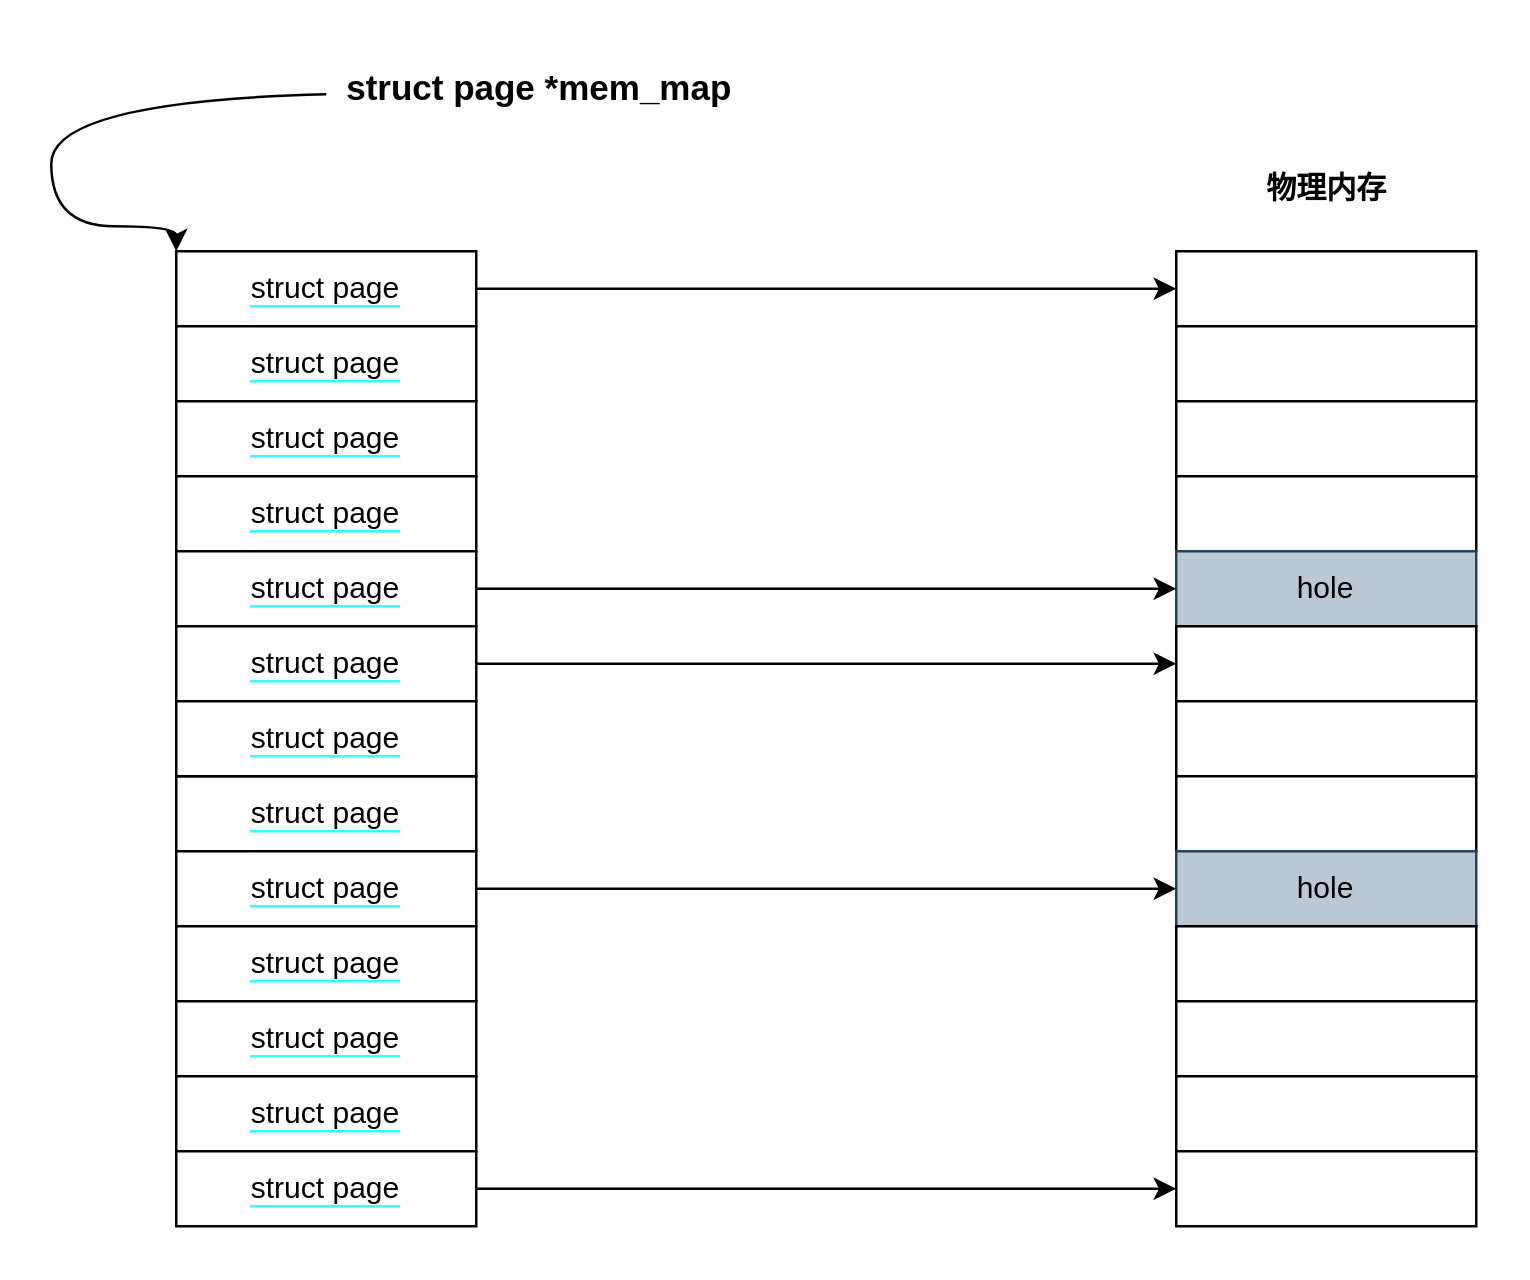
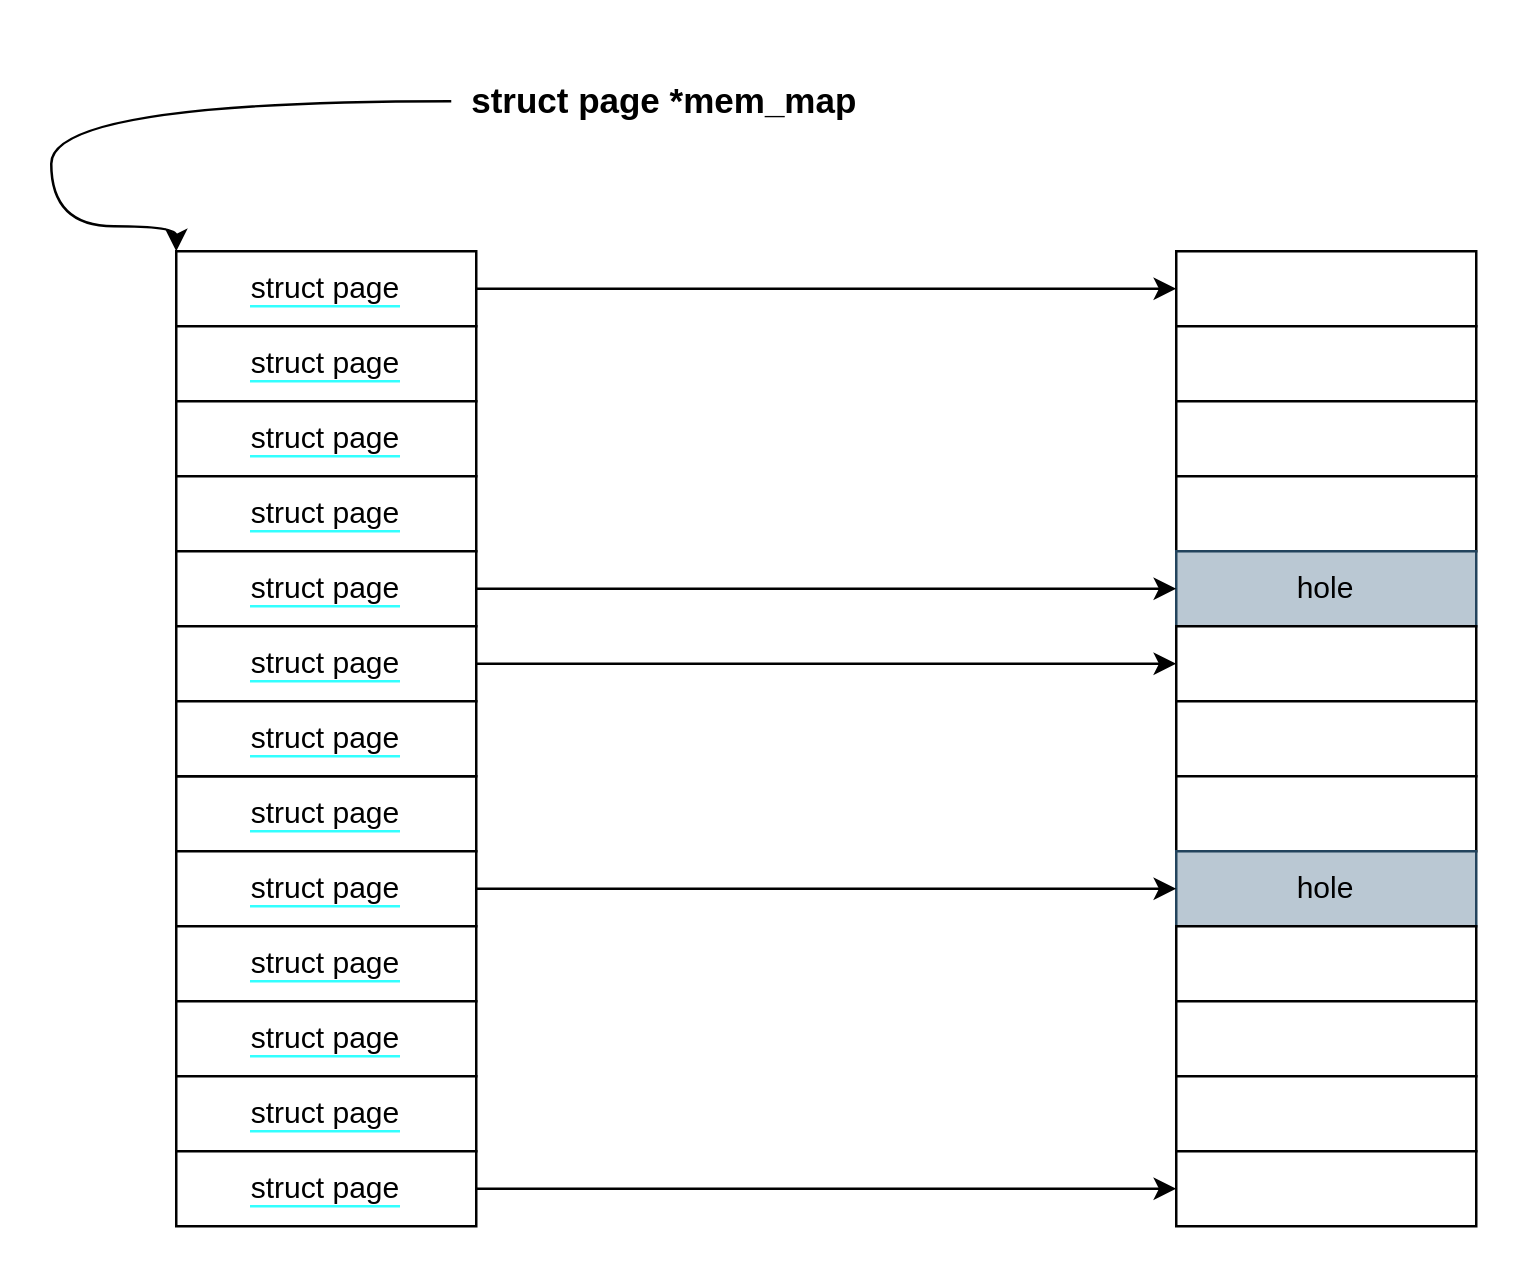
(539, 89) -> (664, 101)
(1326, 189) -> none
